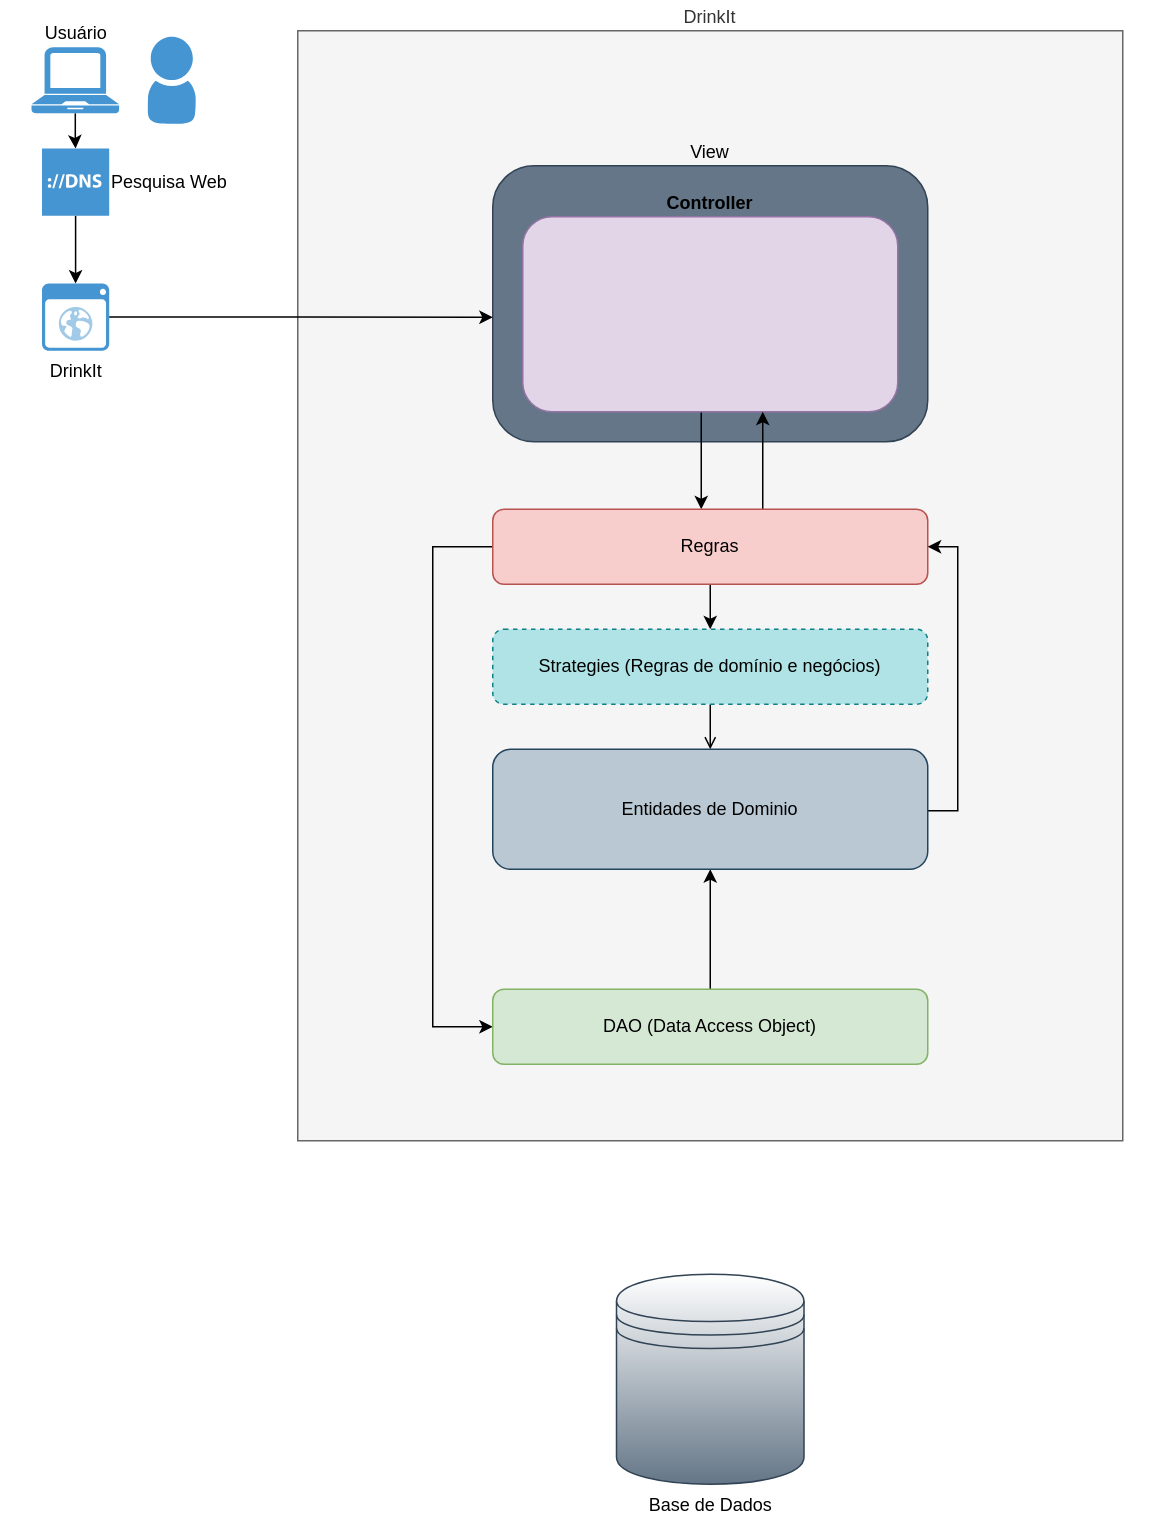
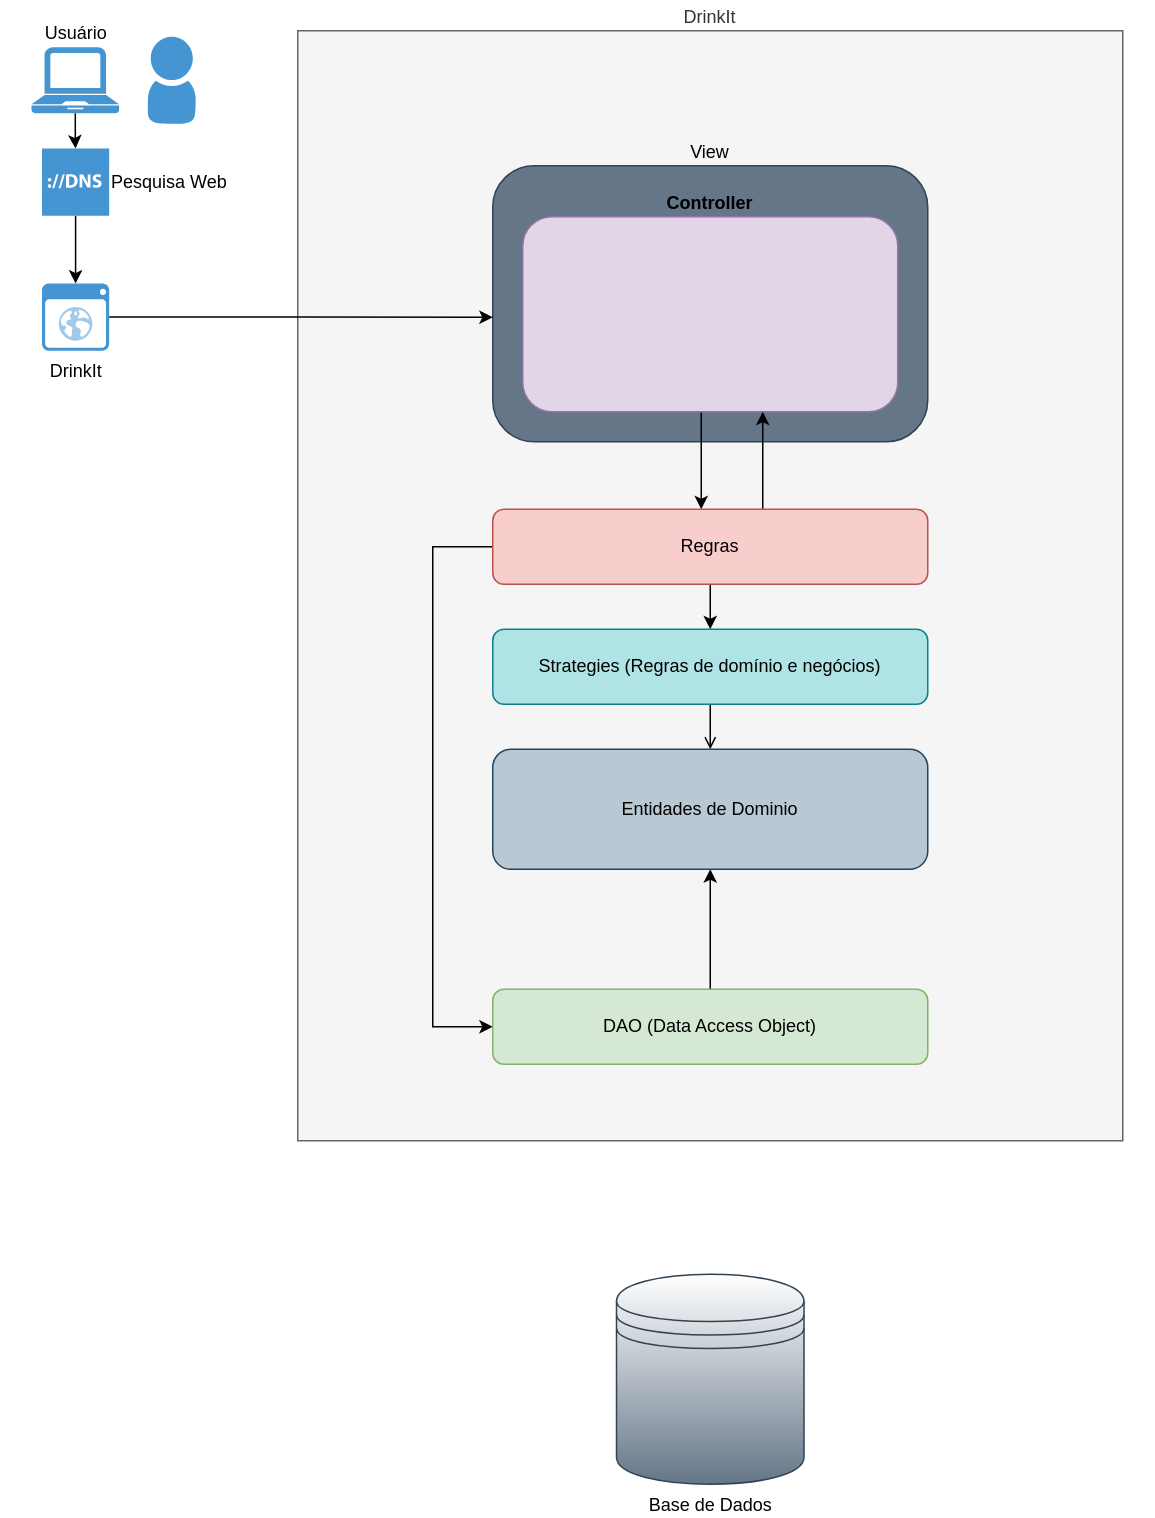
(710, 667) -> (710, 667)
(958, 684) -> none
